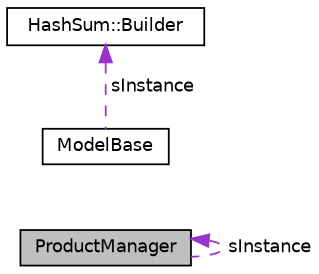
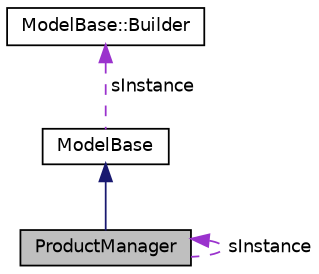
(106, 27) -> (106, 27)
none -> (106, 206)
